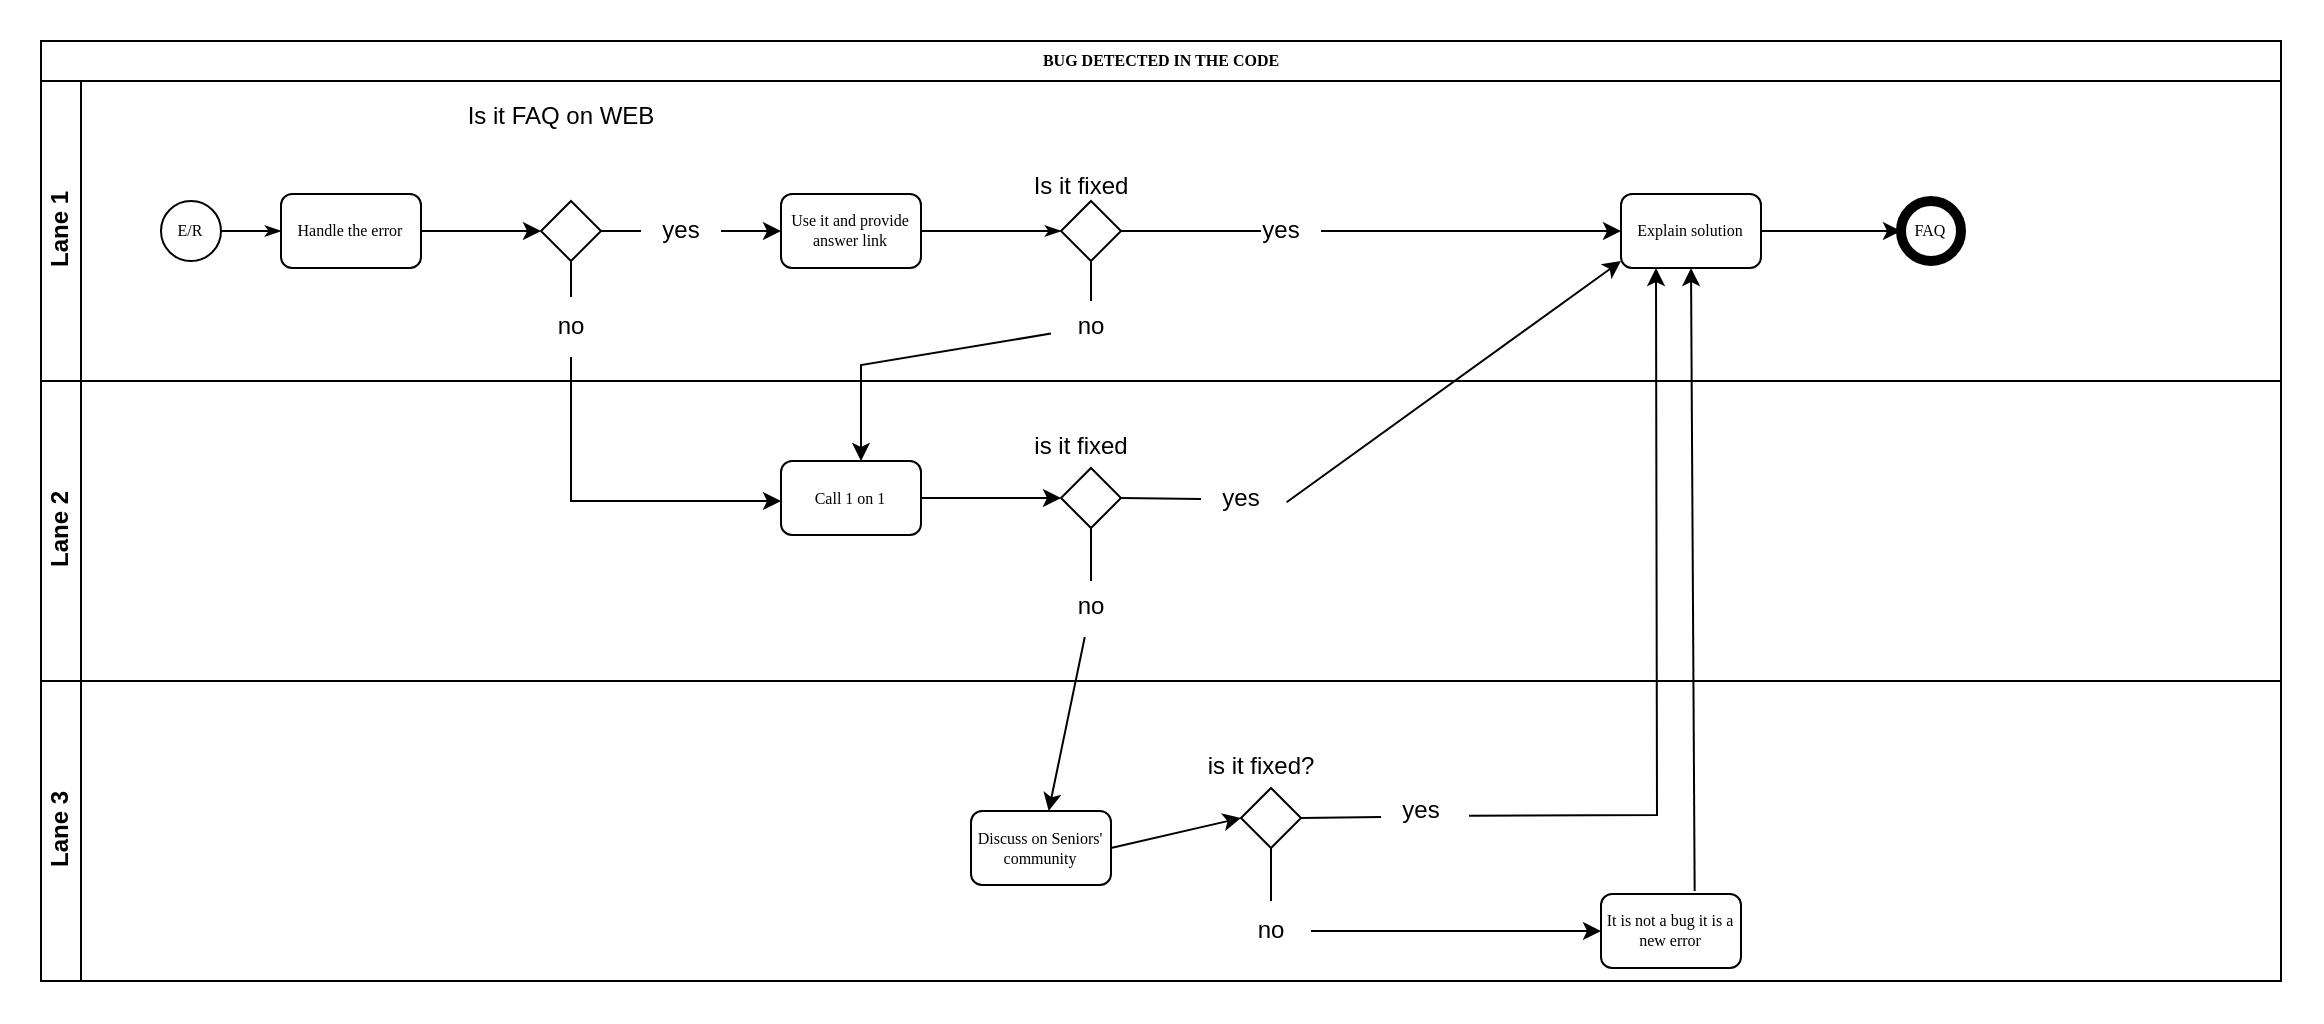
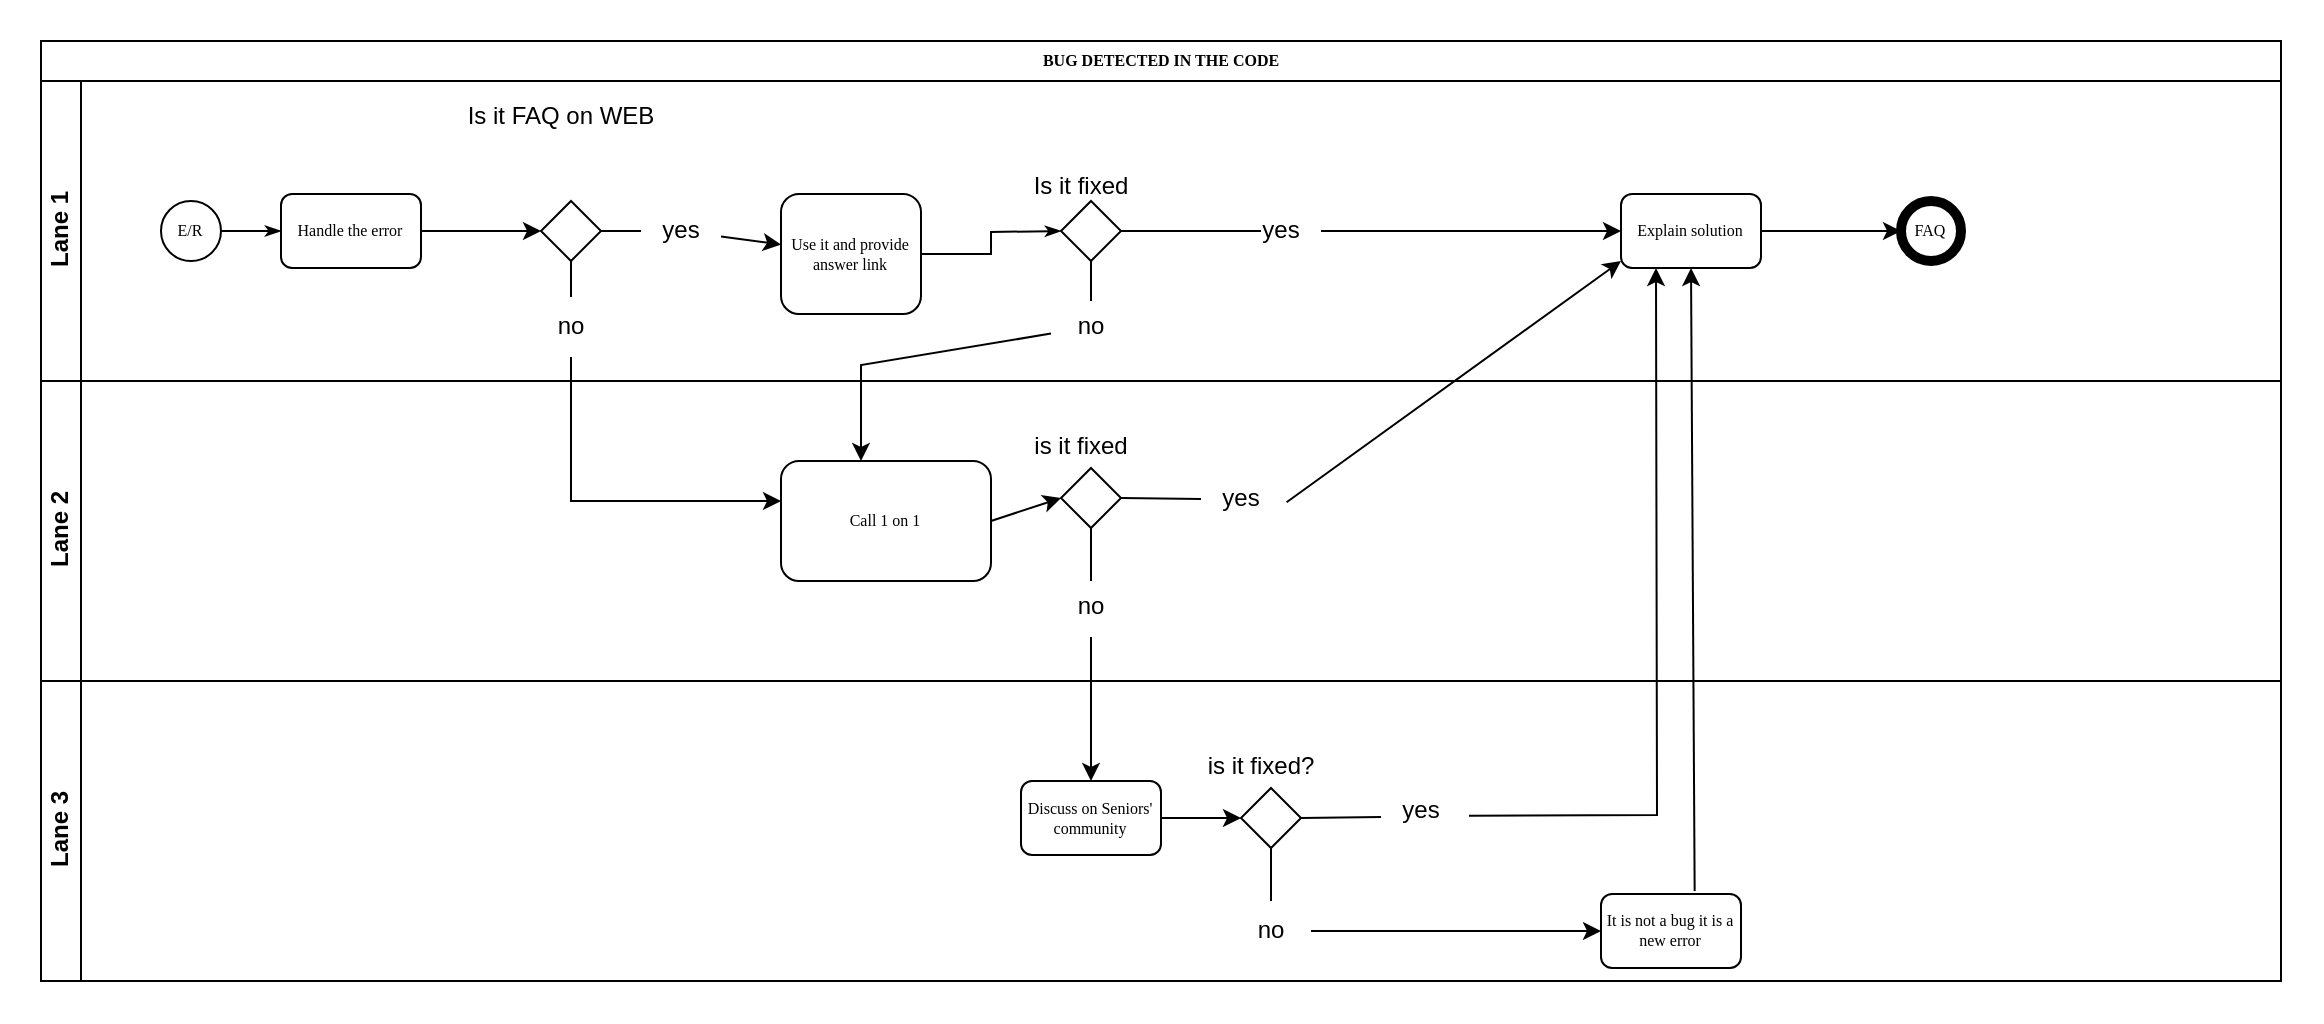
(851, 231) -> (851, 254)
(851, 498) -> (886, 521)
(1041, 848) -> (1091, 818)
